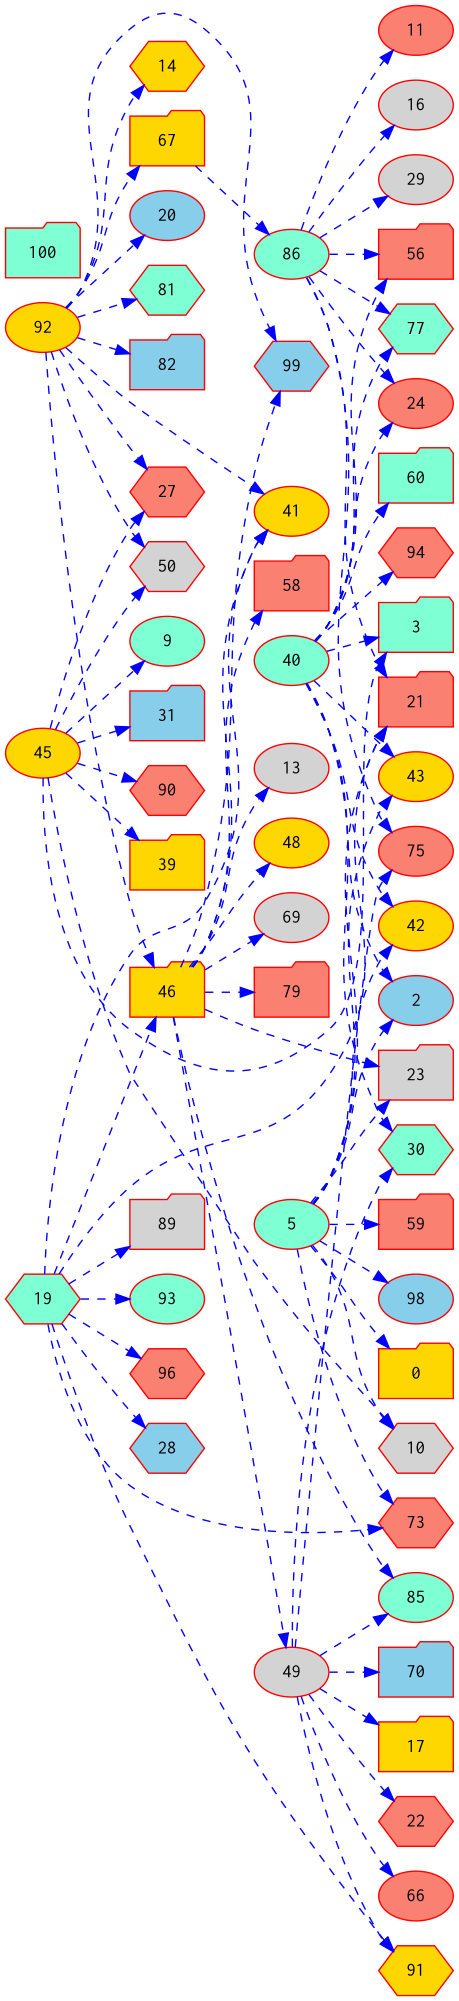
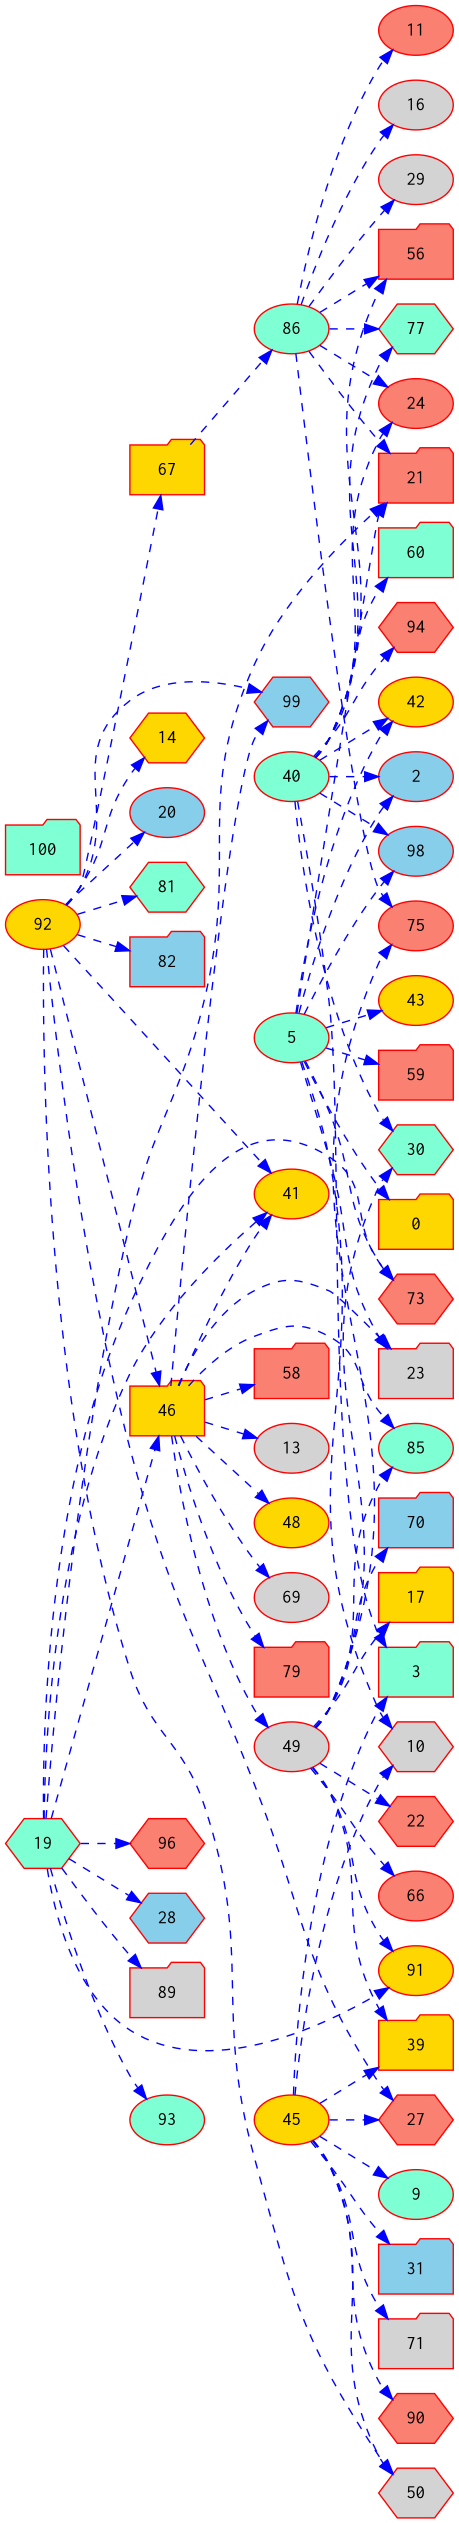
(358, 722) -> (348, 810)
none -> (352, 1899)
(416, 1971) -> (416, 1971)
none -> (416, 2344)
